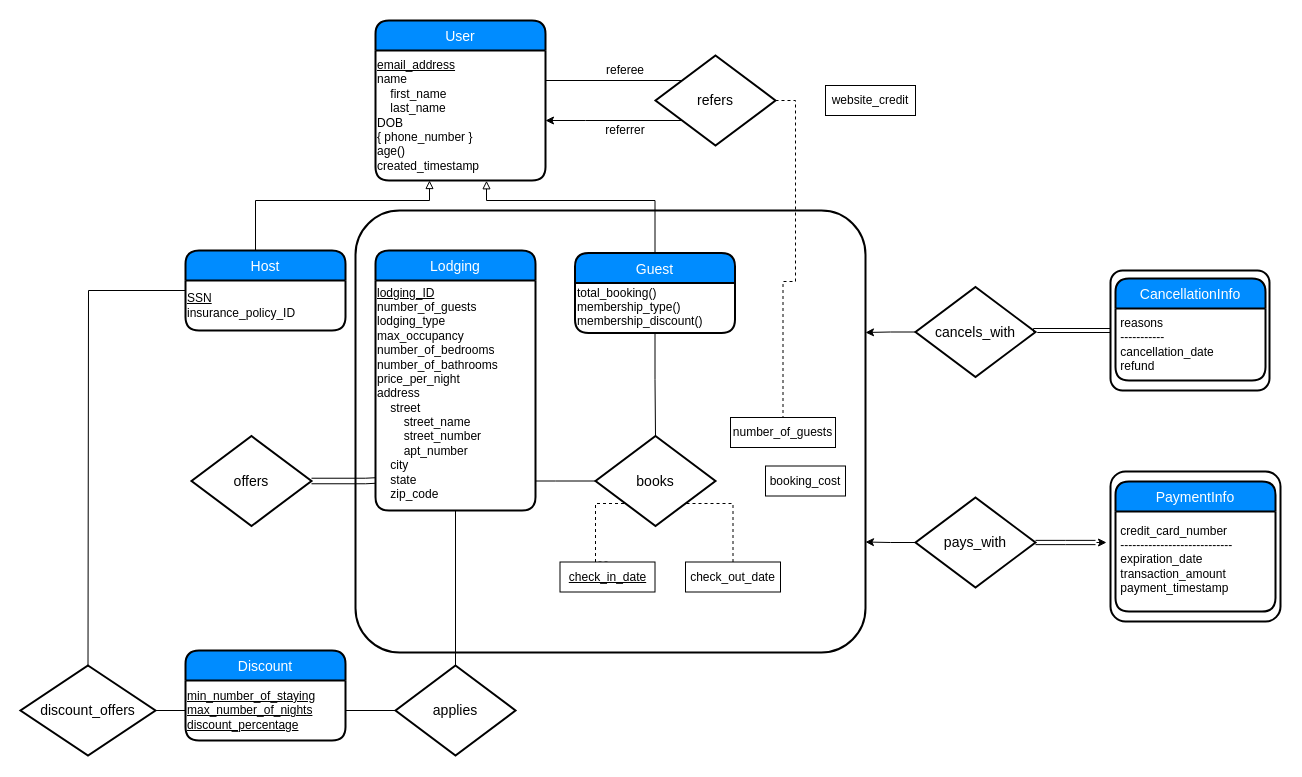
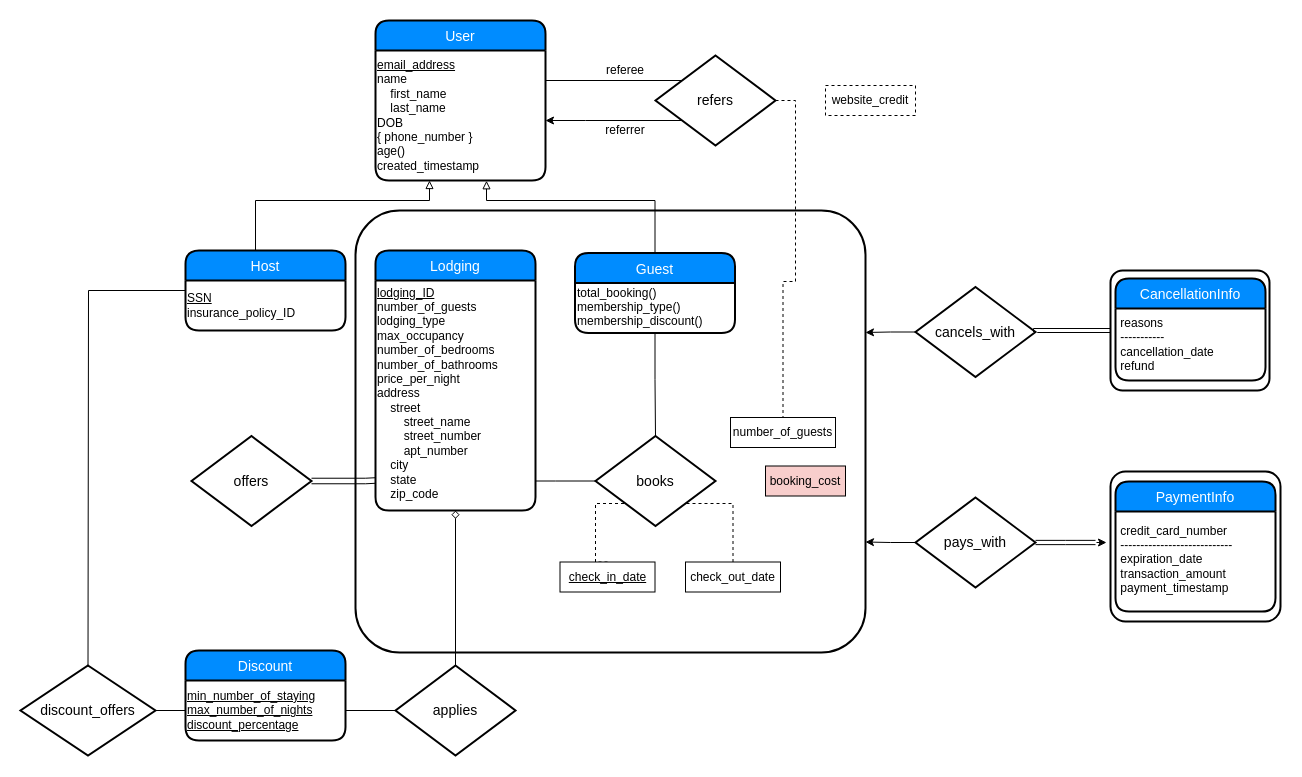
(871, 101) -> (871, 101)
(806, 481) -> (806, 481)
(456, 516) -> (456, 519)
